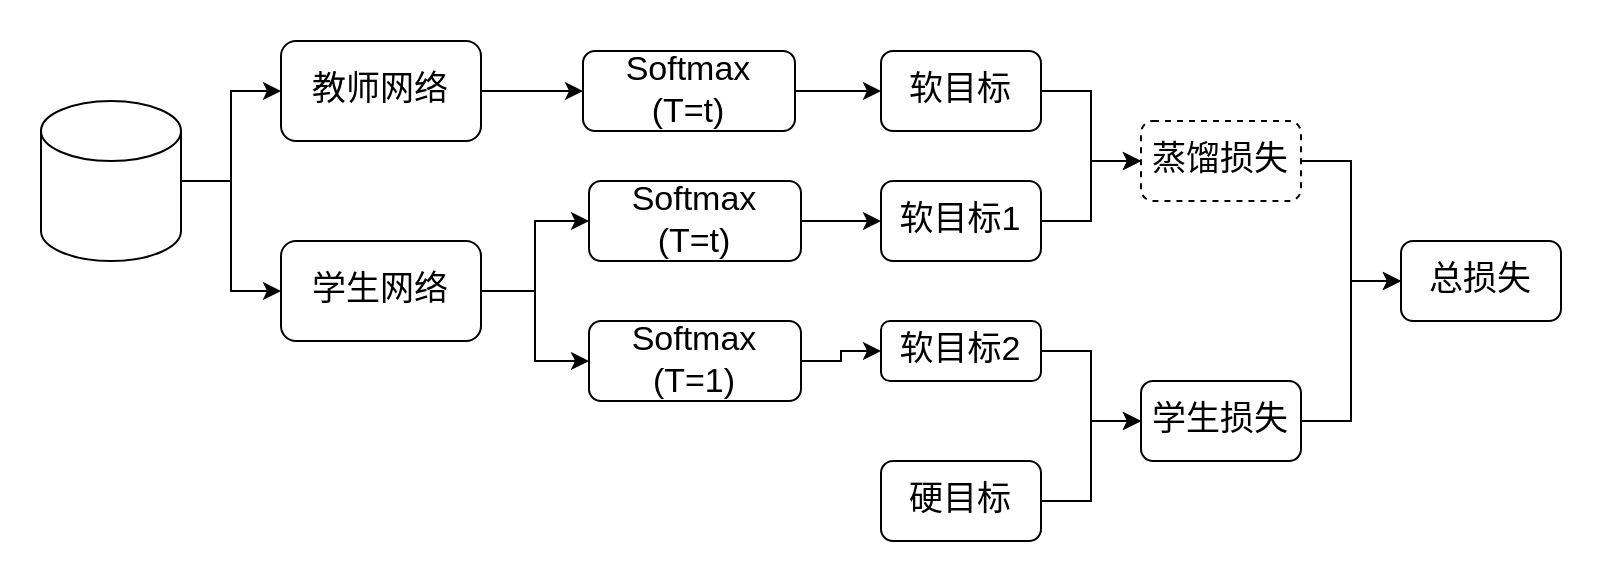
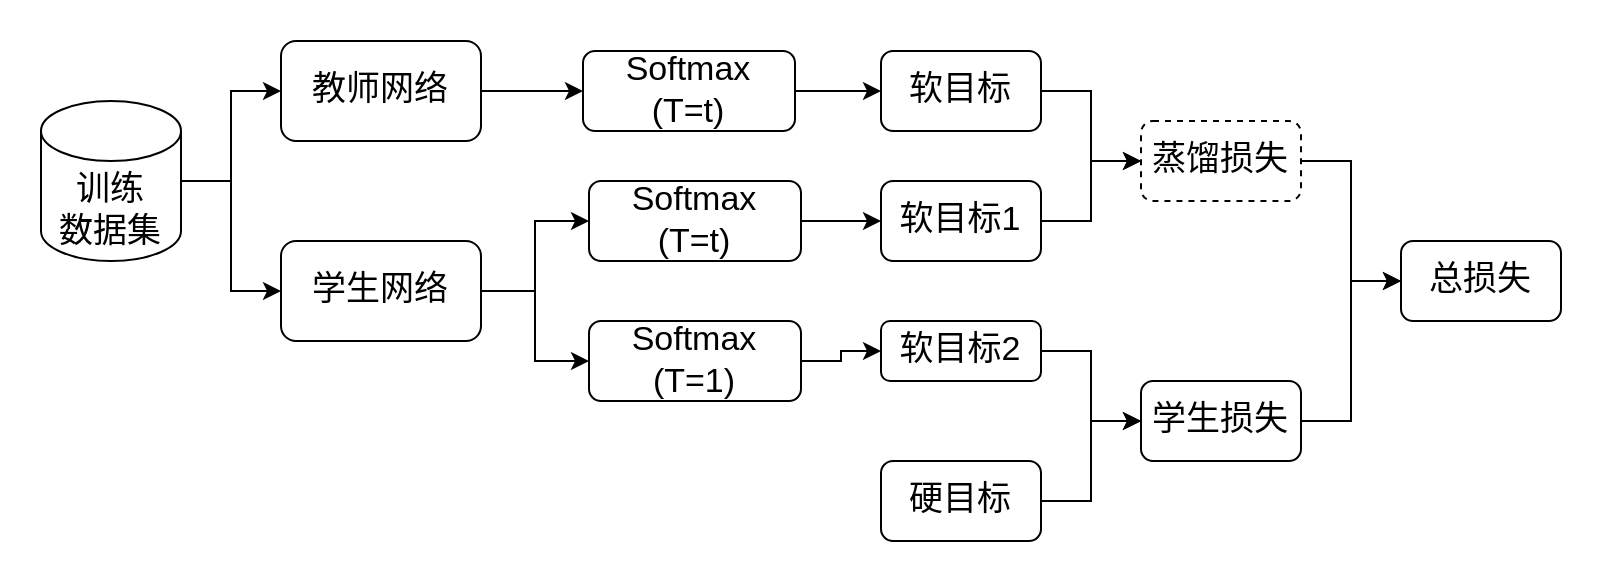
none -> (111, 211)
